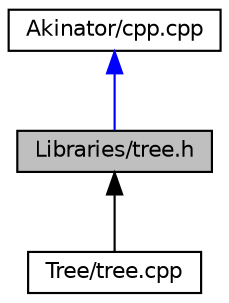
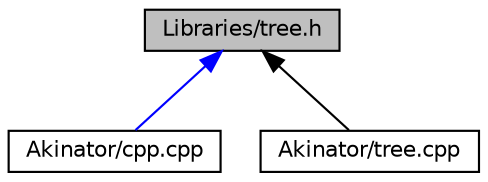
(115, 102) -> (171, 98)
(115, 272) -> (370, 151)
